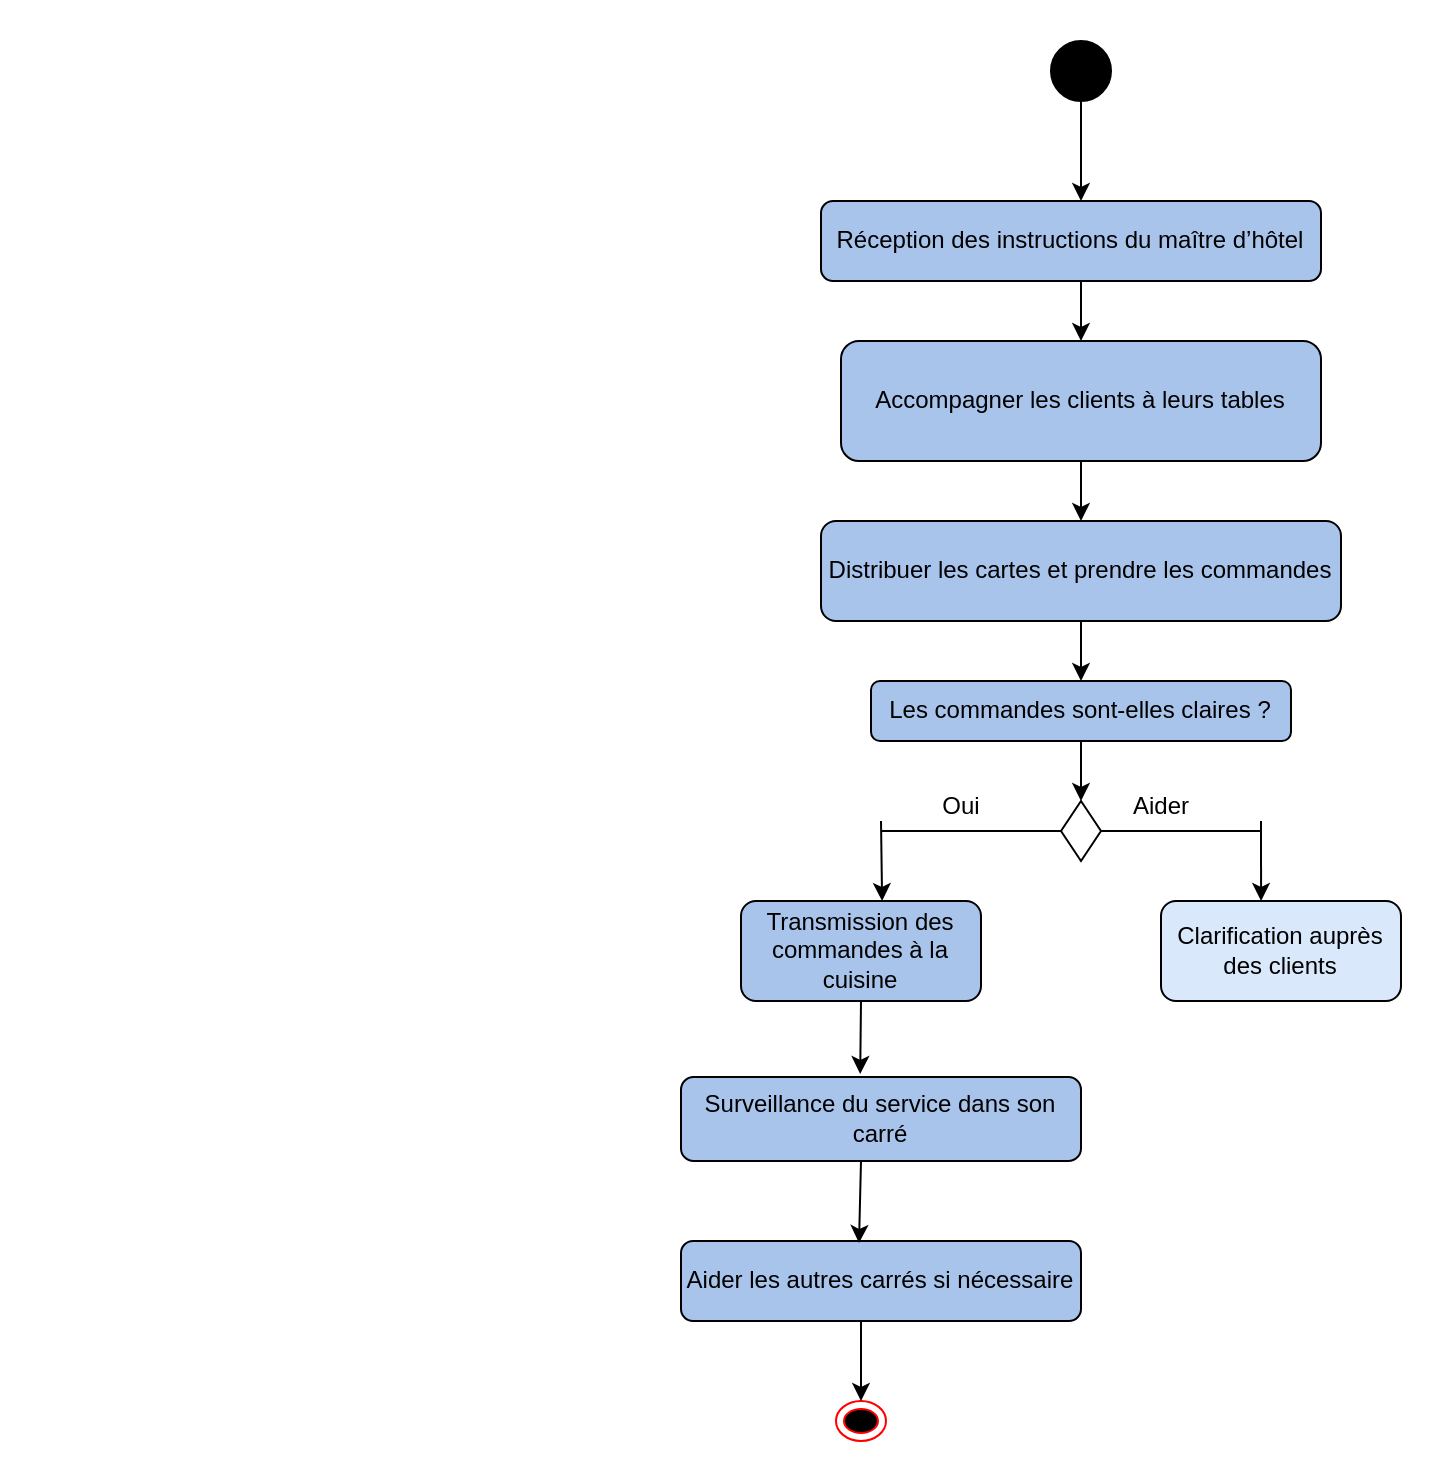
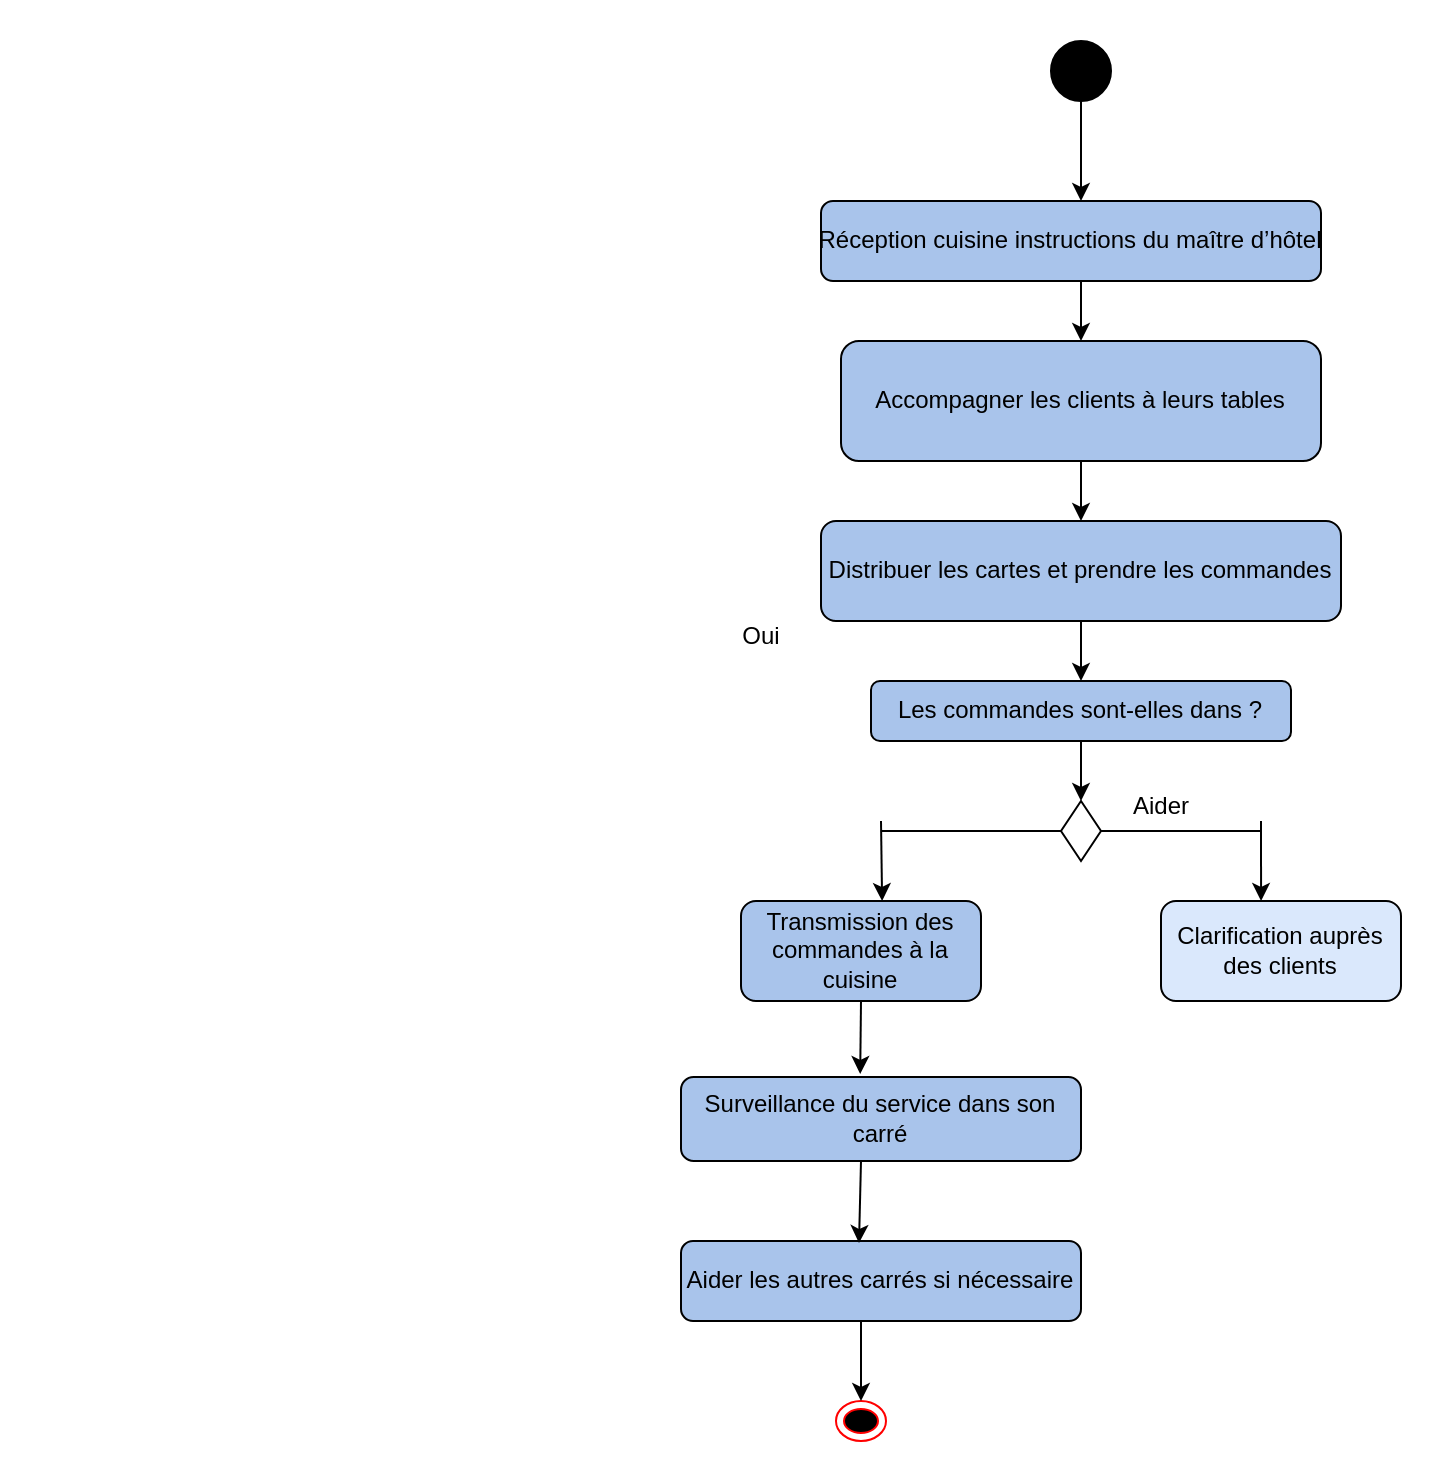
(1071, 241) -> (1071, 241)
(1081, 711) -> (1081, 711)
(961, 807) -> (761, 637)
